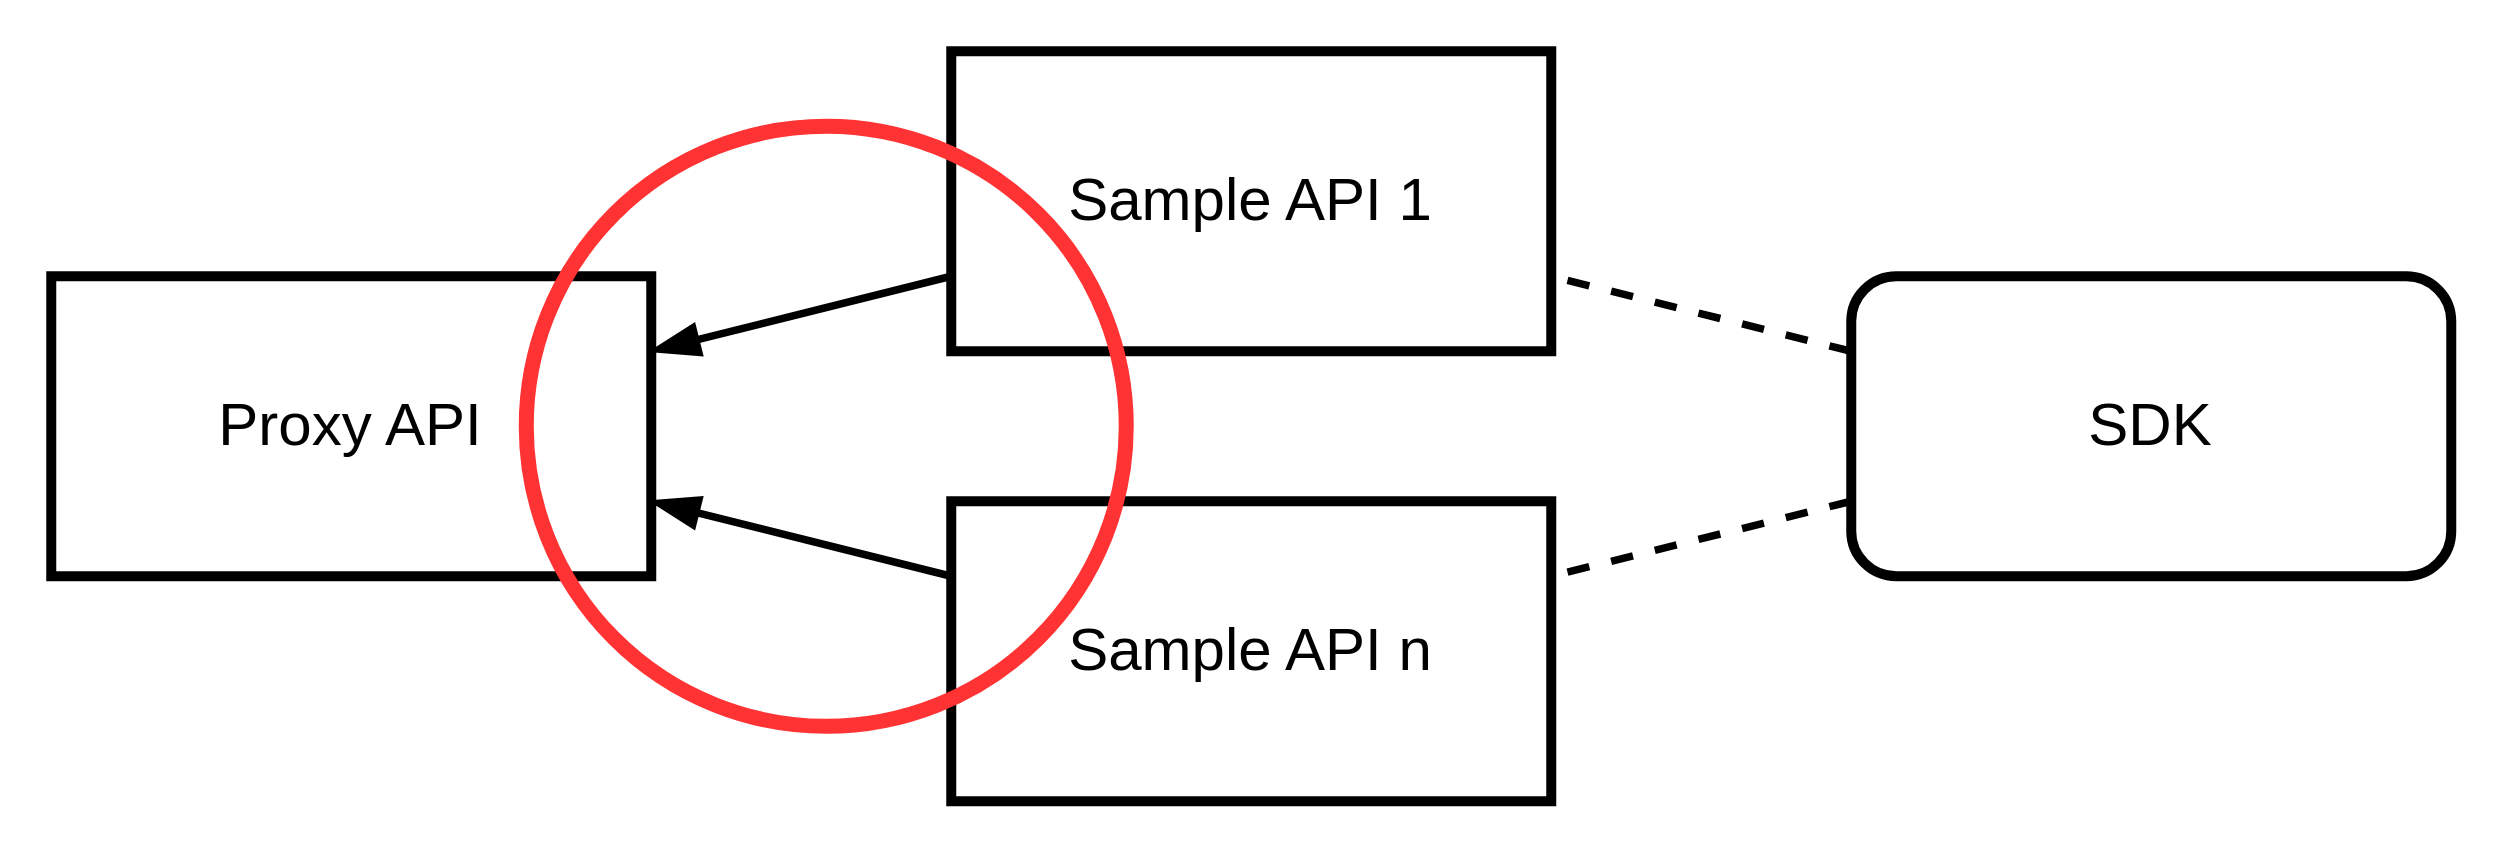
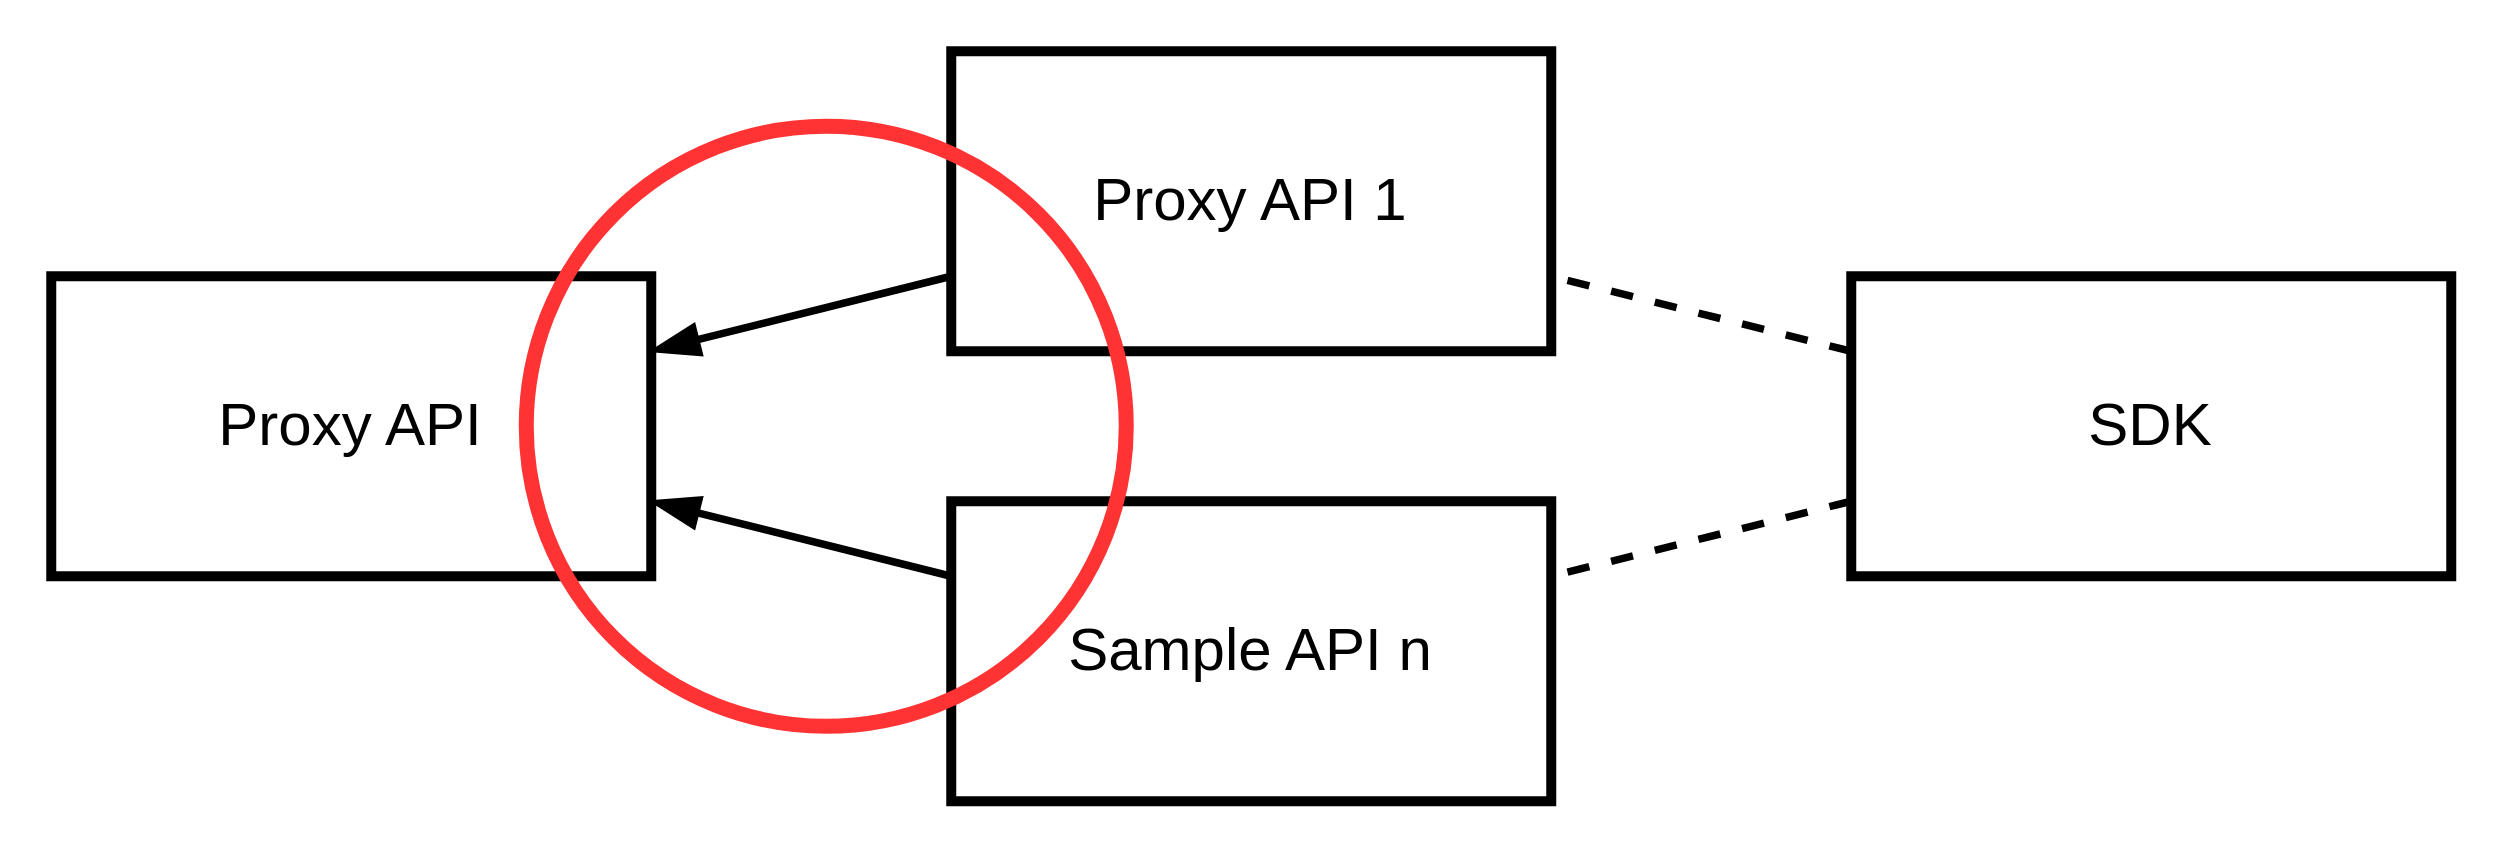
(1251, 201) -> (1251, 201)
(2151, 426) -> (2151, 426)
